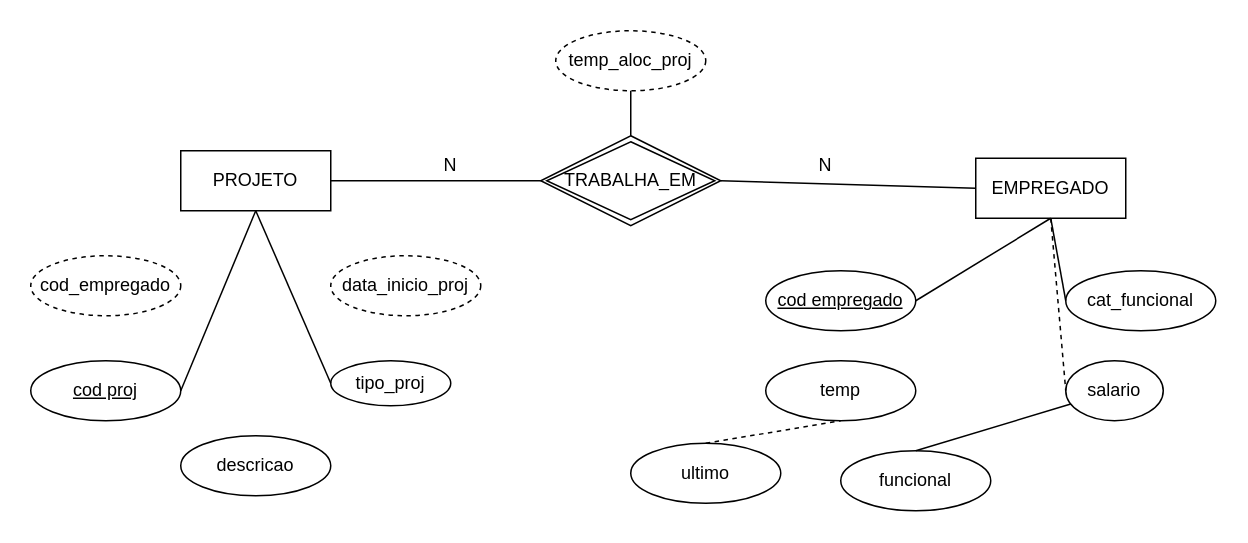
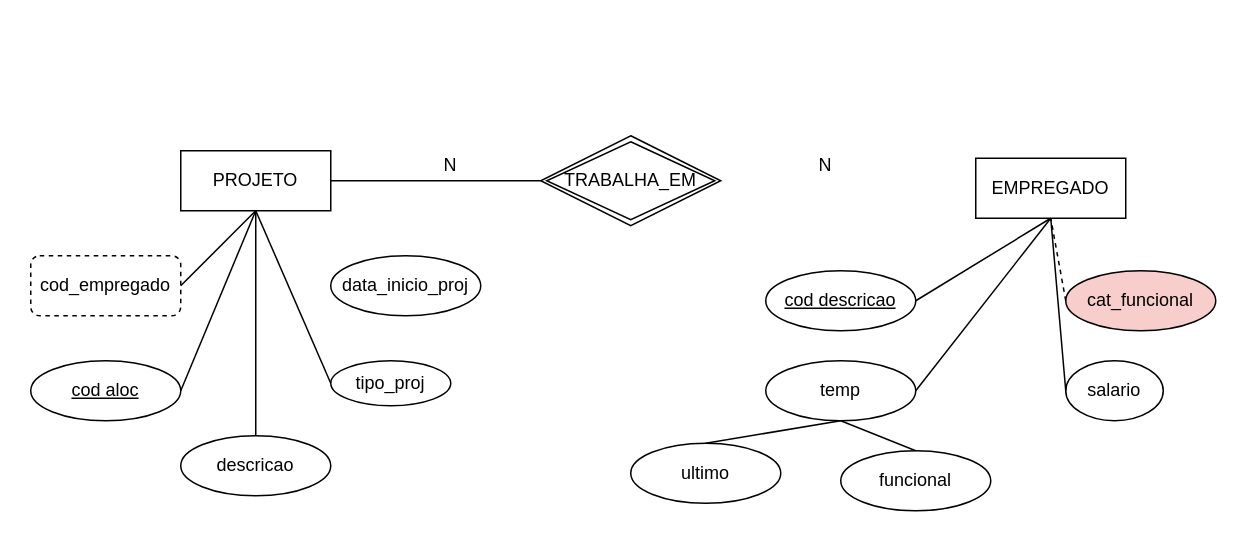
(631, 61) -> none
(631, 114) -> none
(848, 184) -> none
none -> (215, 251)
(1059, 266) -> (1059, 266)
(106, 286) -> (106, 286)
(406, 286) -> (406, 286)
(841, 301) -> (841, 301)
(1141, 301) -> (1141, 301)
none -> (982, 306)
(1059, 318) -> (1059, 318)
none -> (256, 328)
(106, 391) -> (106, 391)
(993, 428) -> (878, 436)
(772, 432) -> (772, 432)
